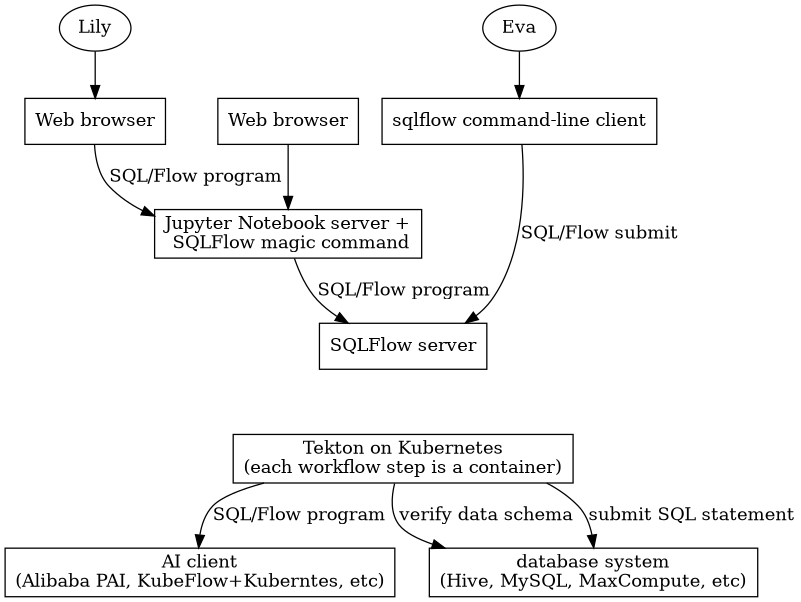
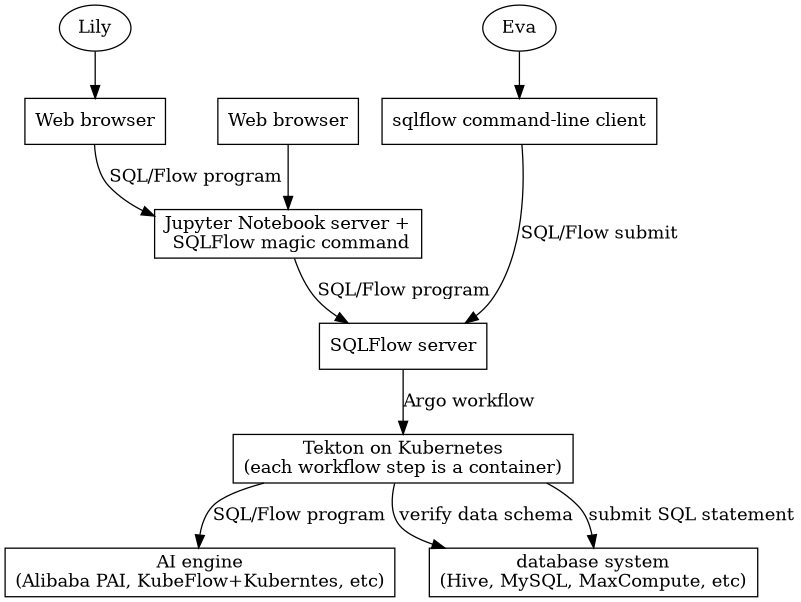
none -> (403, 395)
(200, 572) -> (200, 572)
